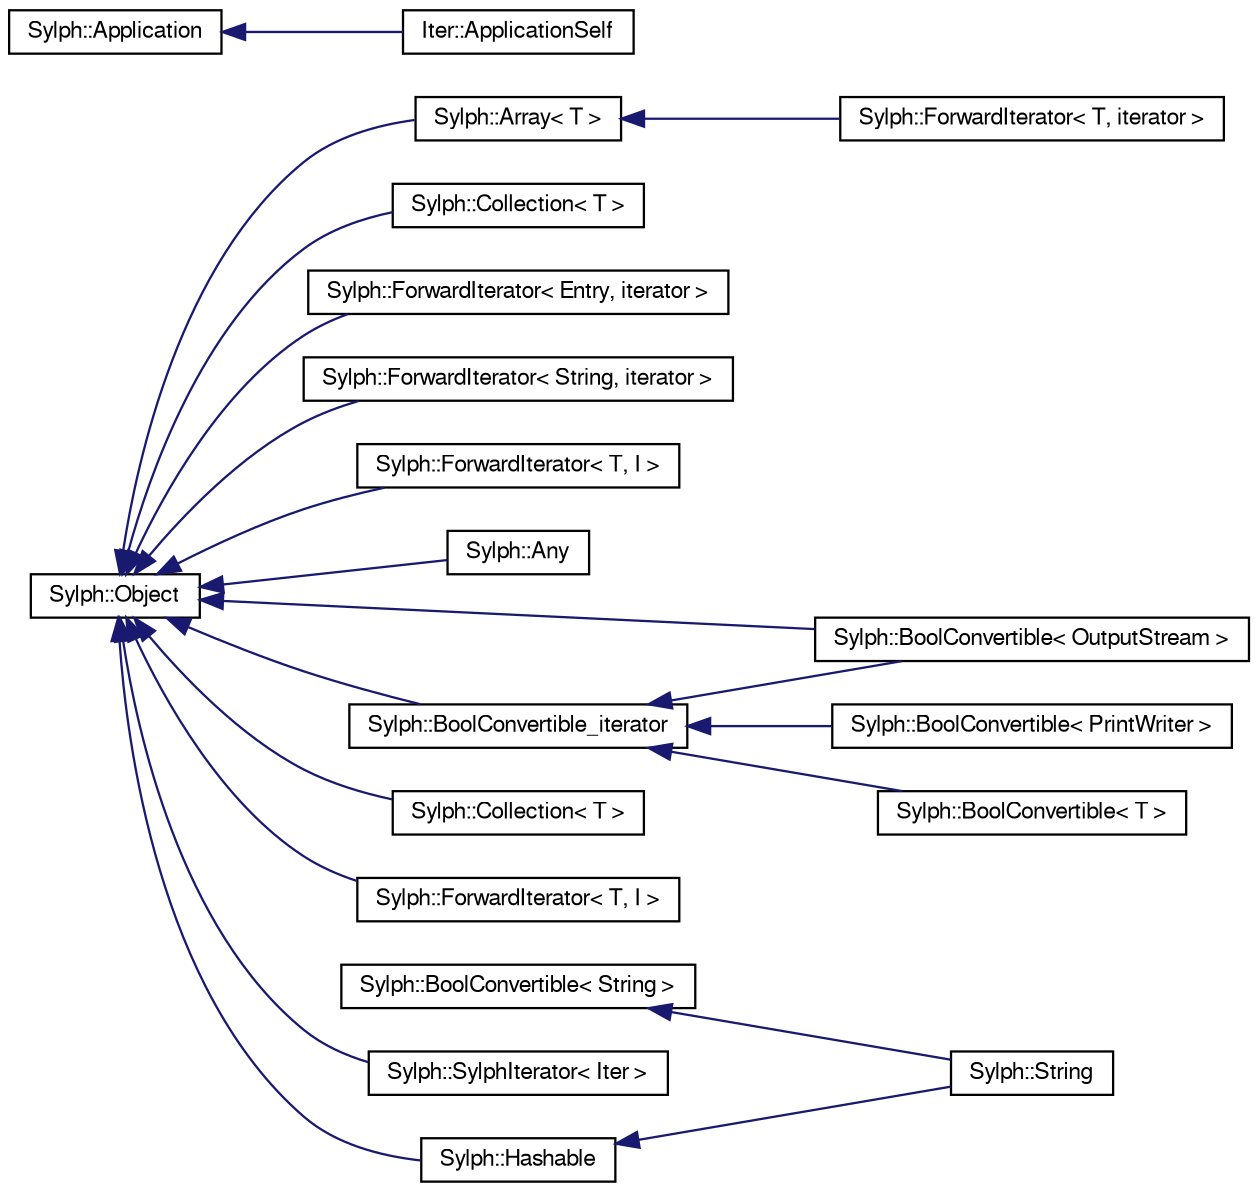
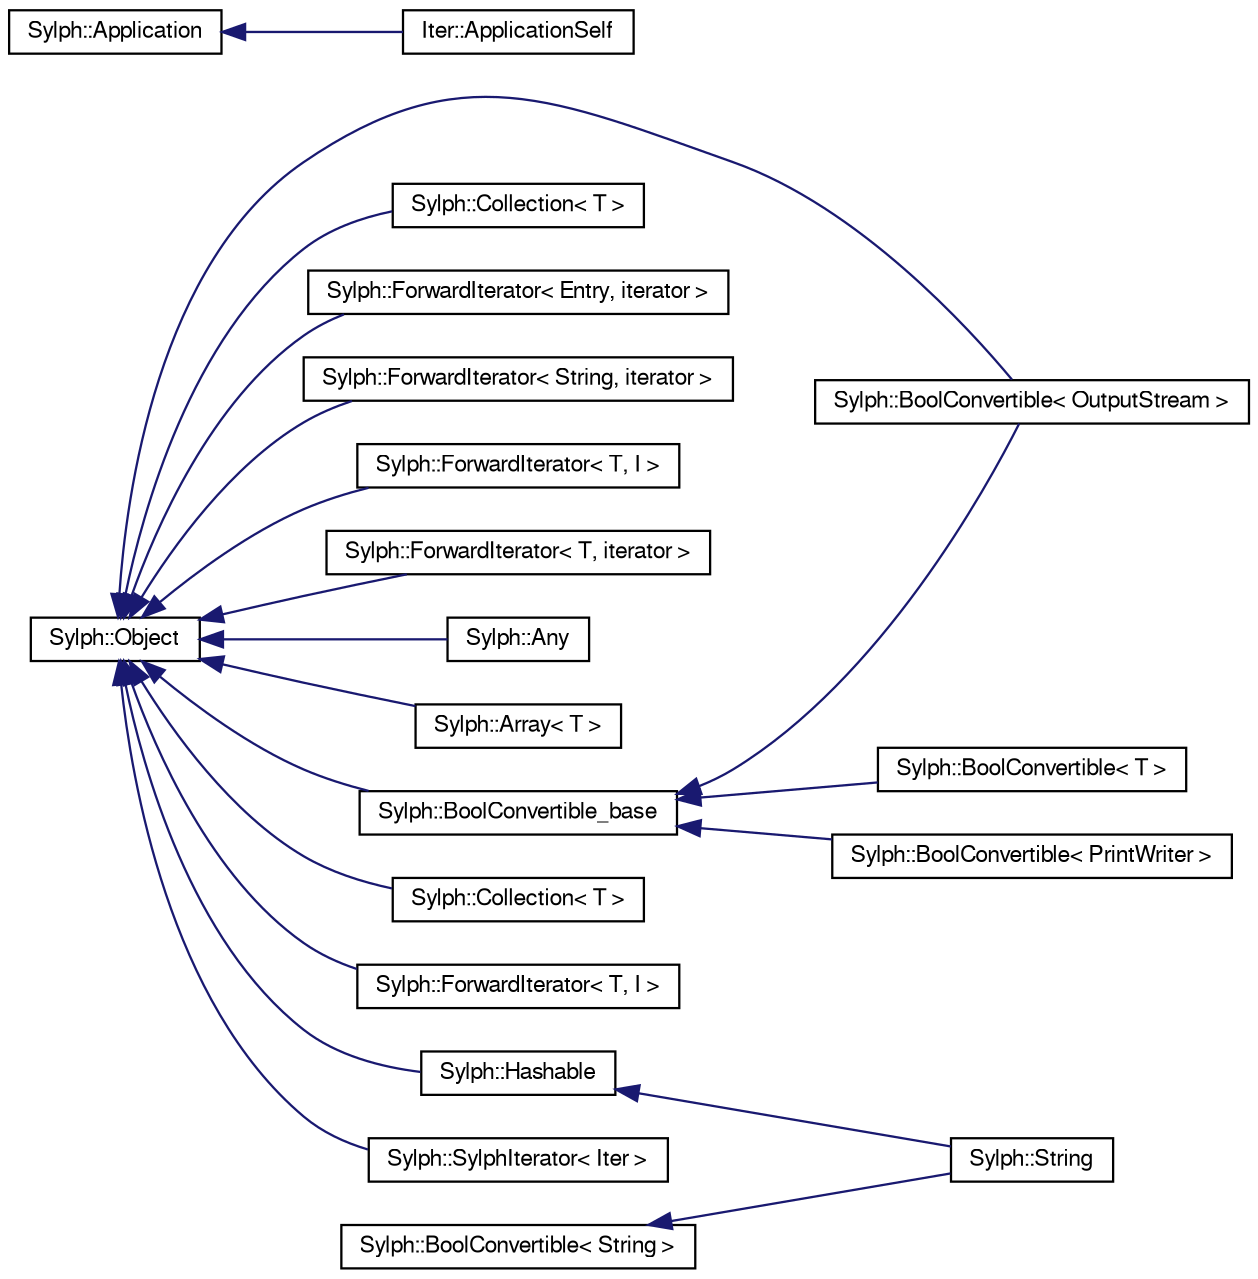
(742, 119) -> (315, 594)
(518, 726) -> (518, 813)
